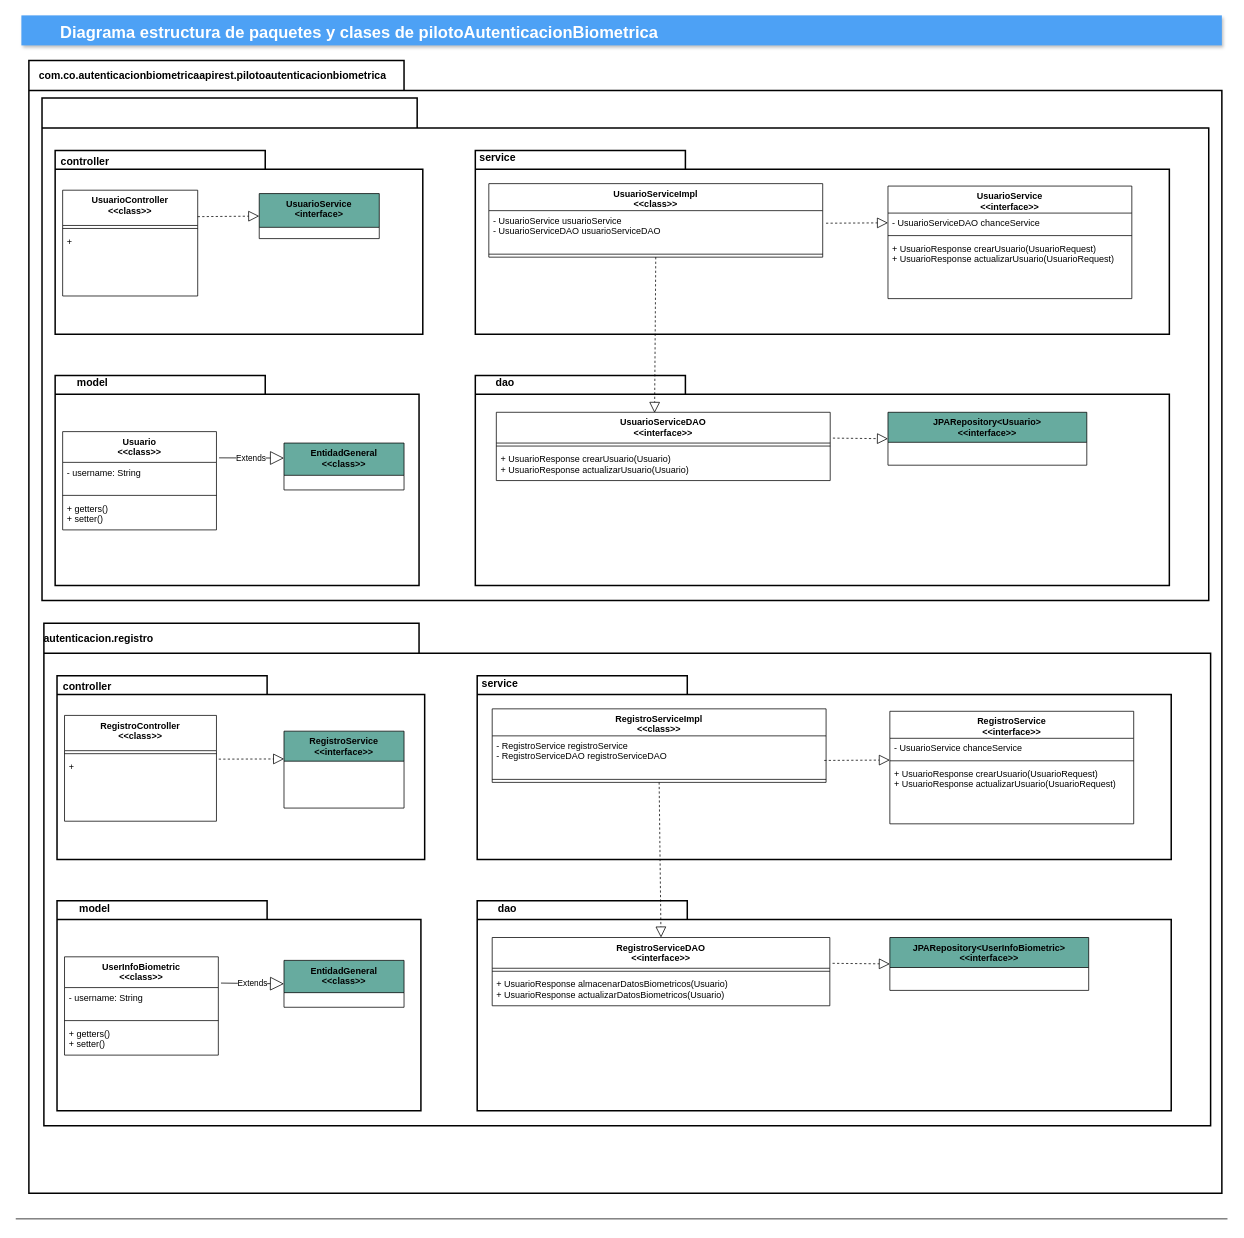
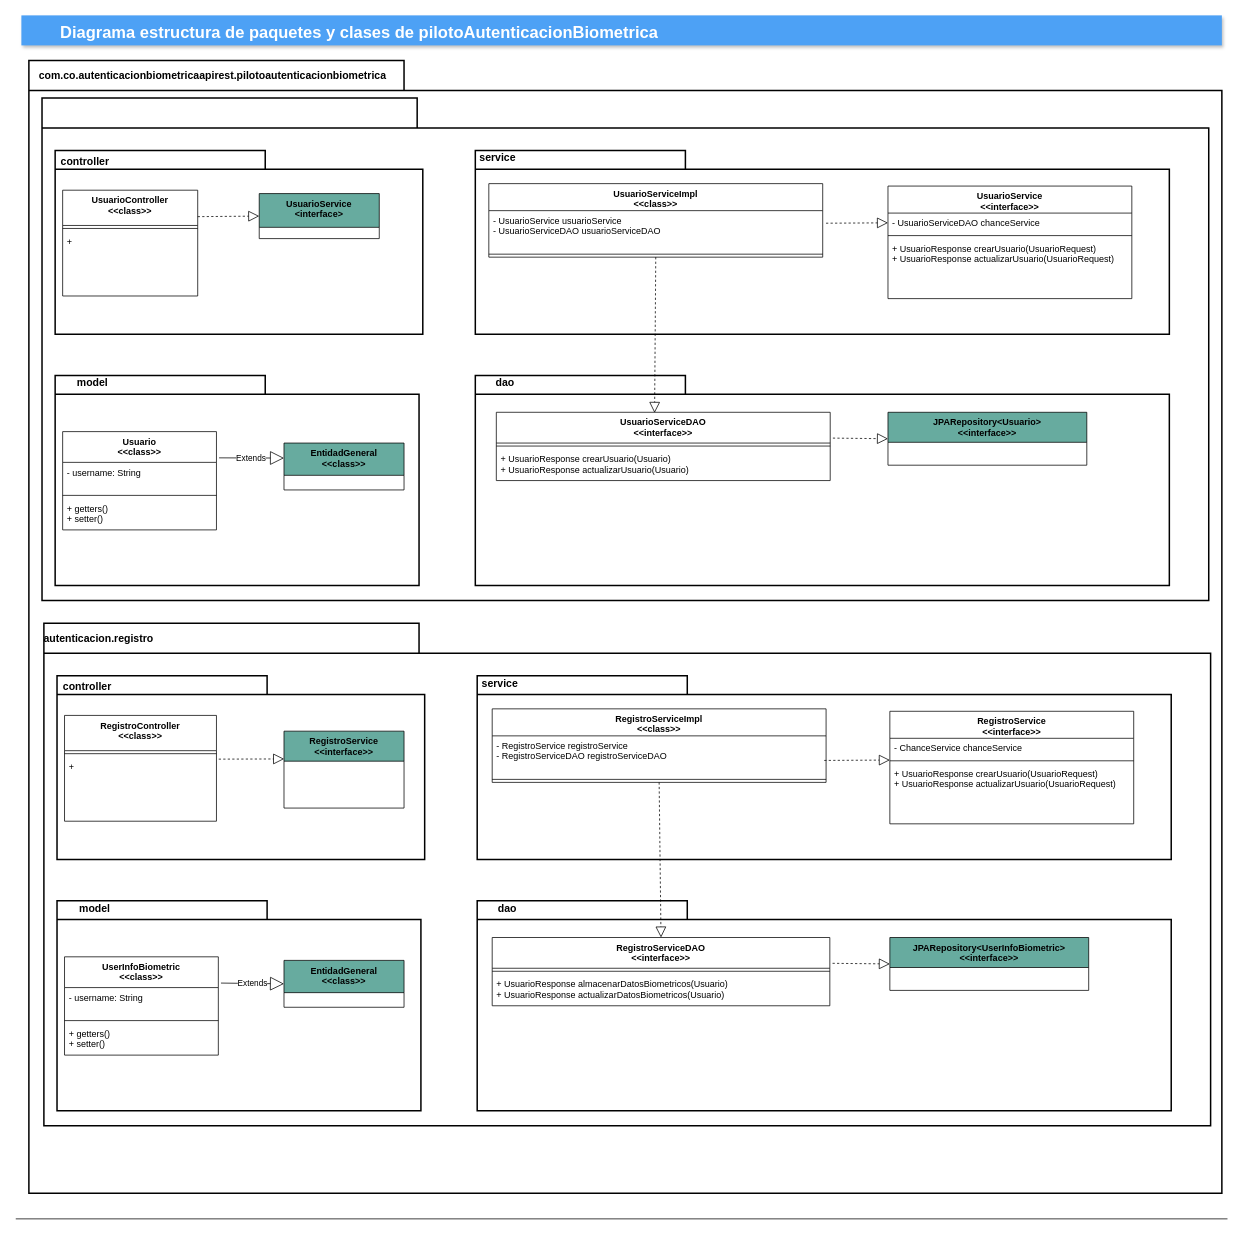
(965, 748) -> (963, 748)
